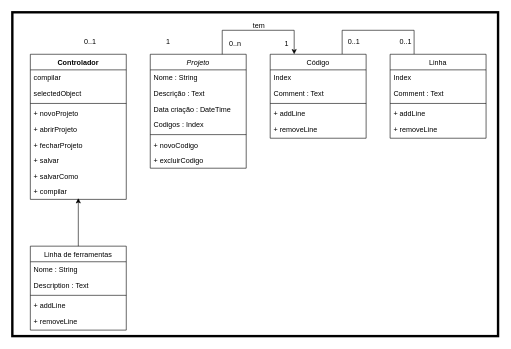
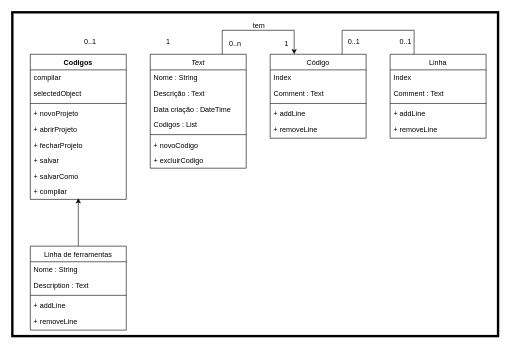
(78, 62) -> (78, 62)
(198, 62) -> (198, 62)
(180, 125) -> (177, 125)
